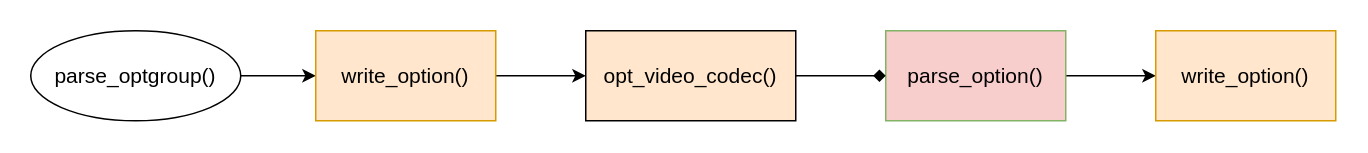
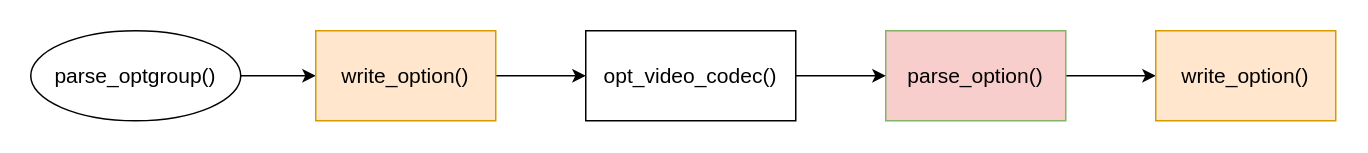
(691, 76) -> (691, 76)
(873, 76) -> (874, 76)
